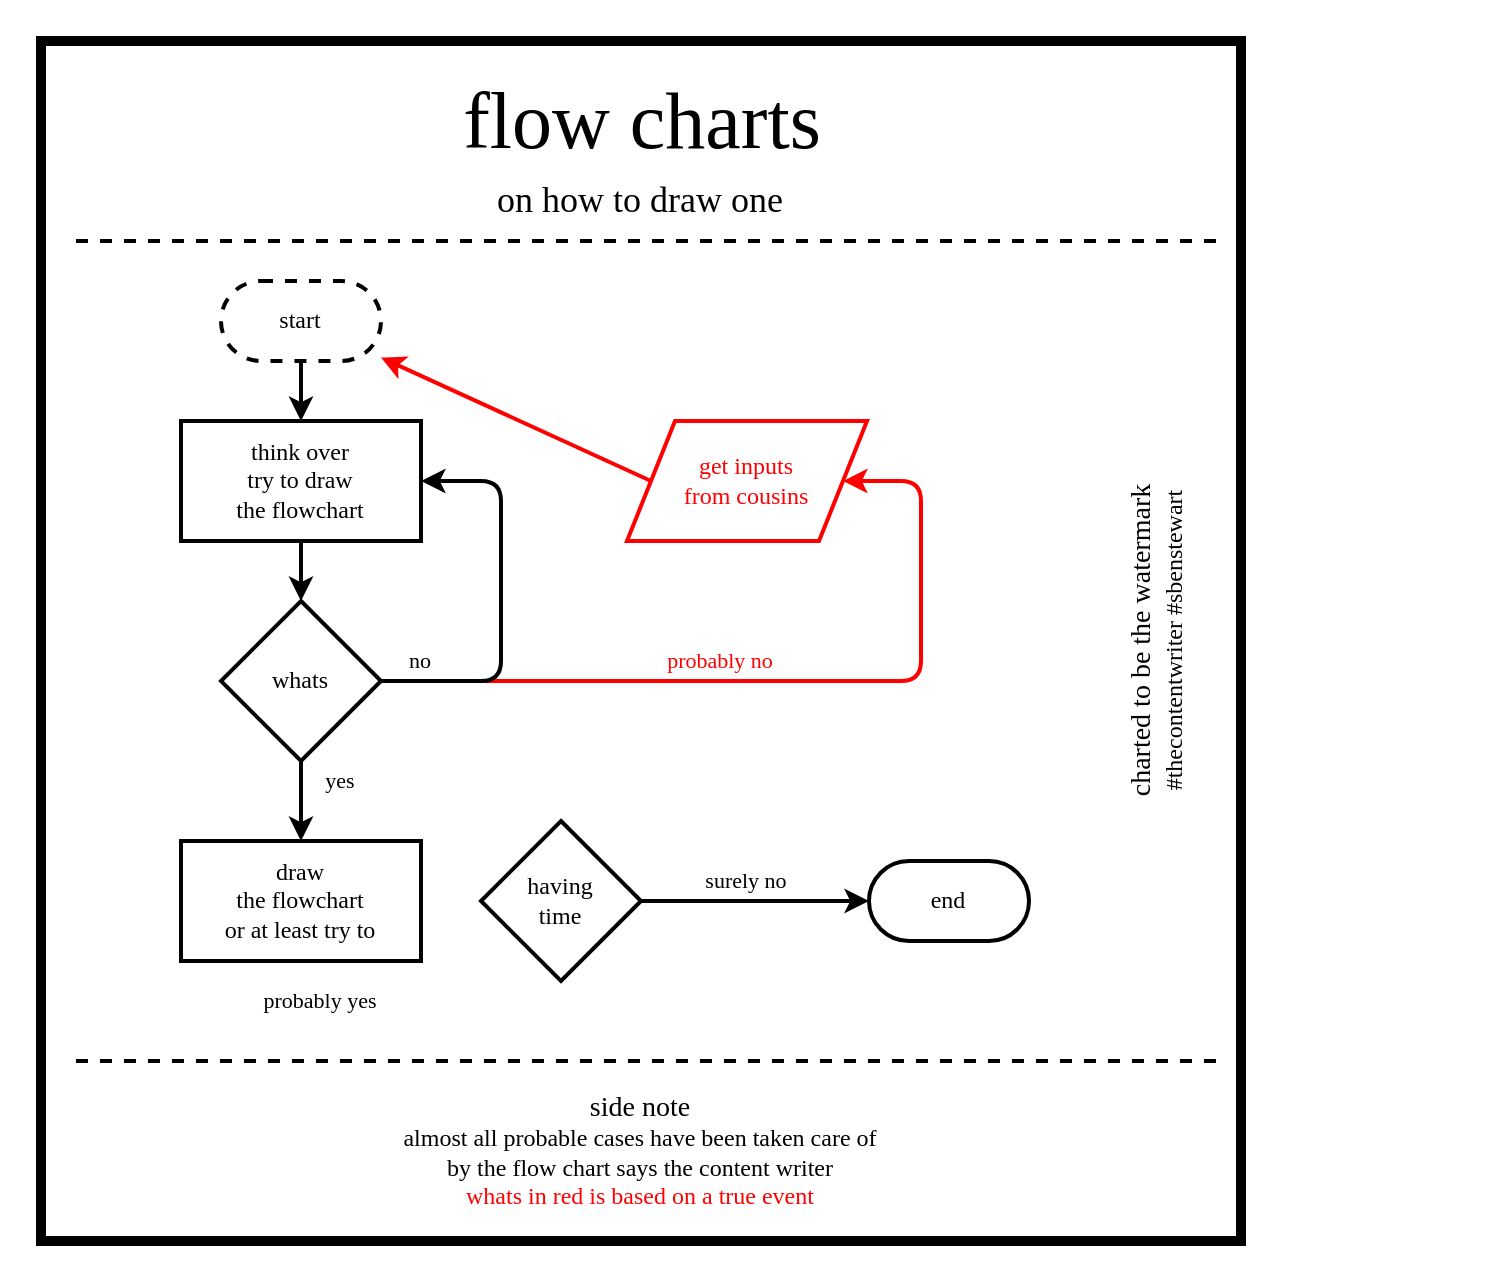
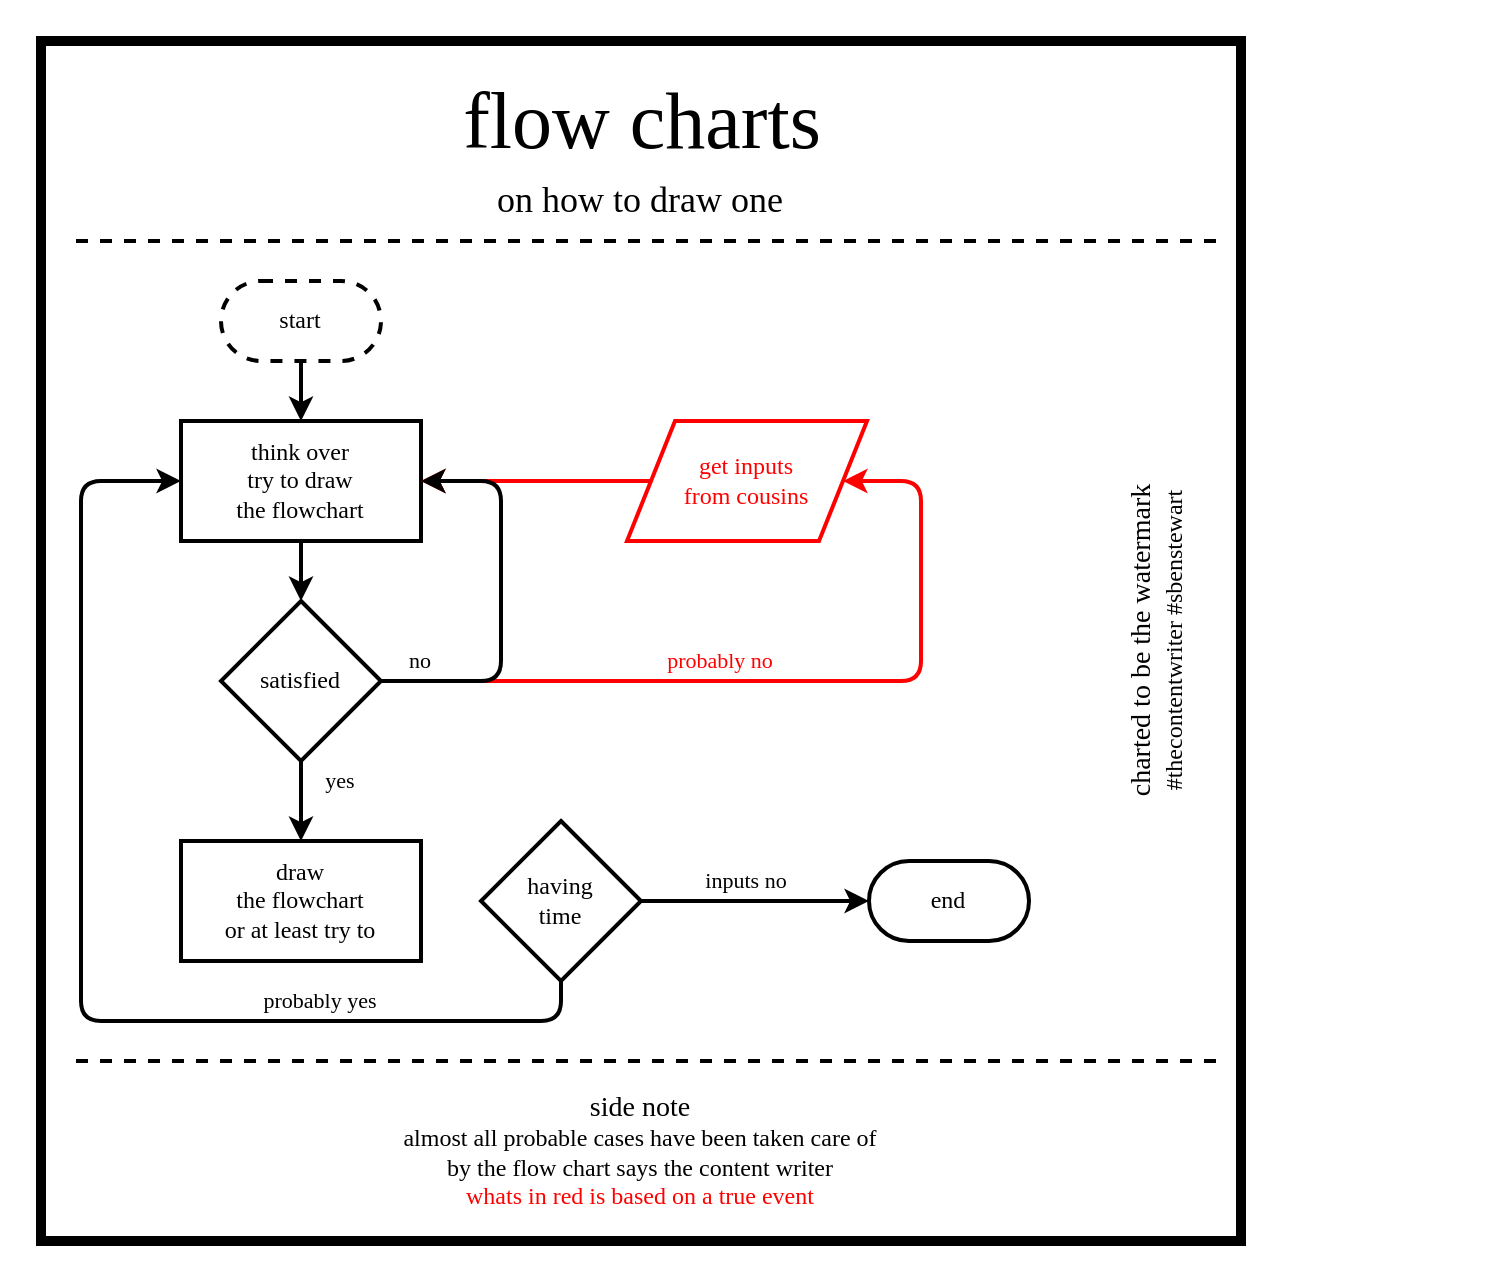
(522, 422) -> (571, 481)
(301, 681) -> (301, 681)
(747, 881) -> (747, 881)
none -> (81, 963)
